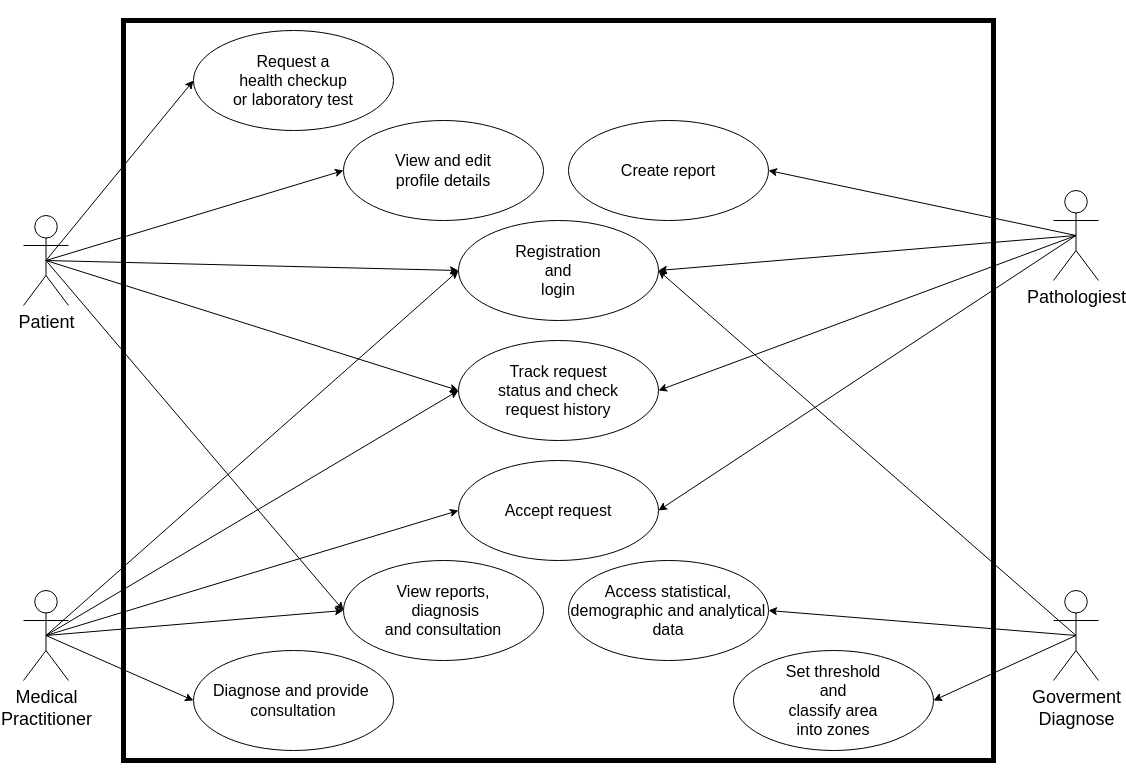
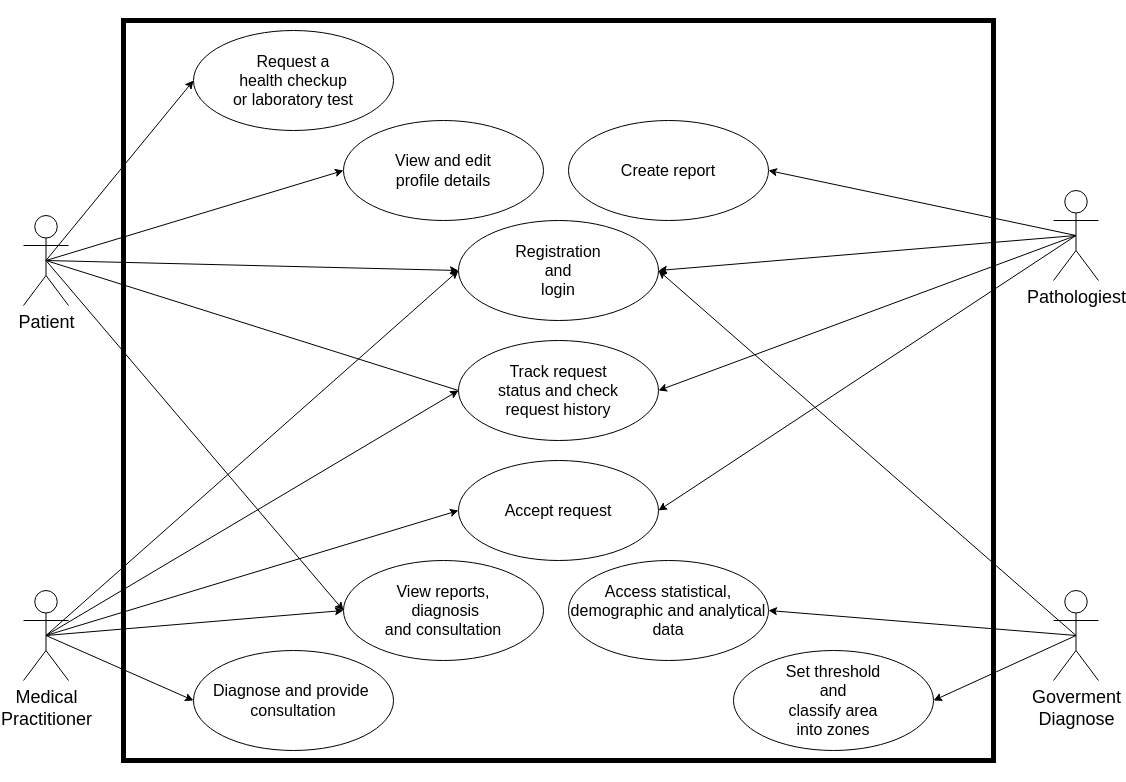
(451, 388) -> (453, 389)
